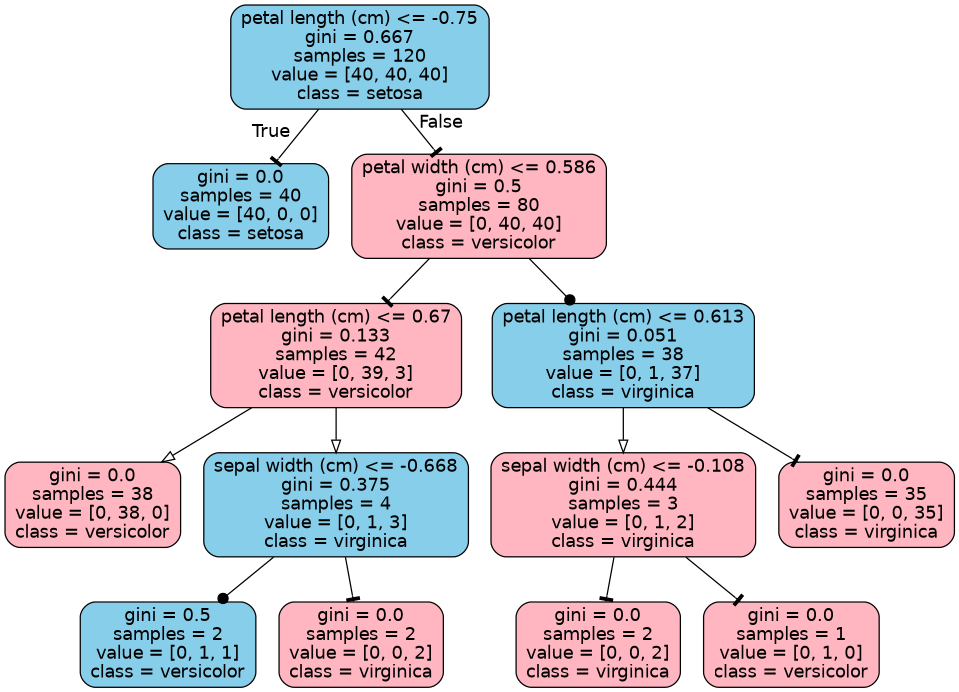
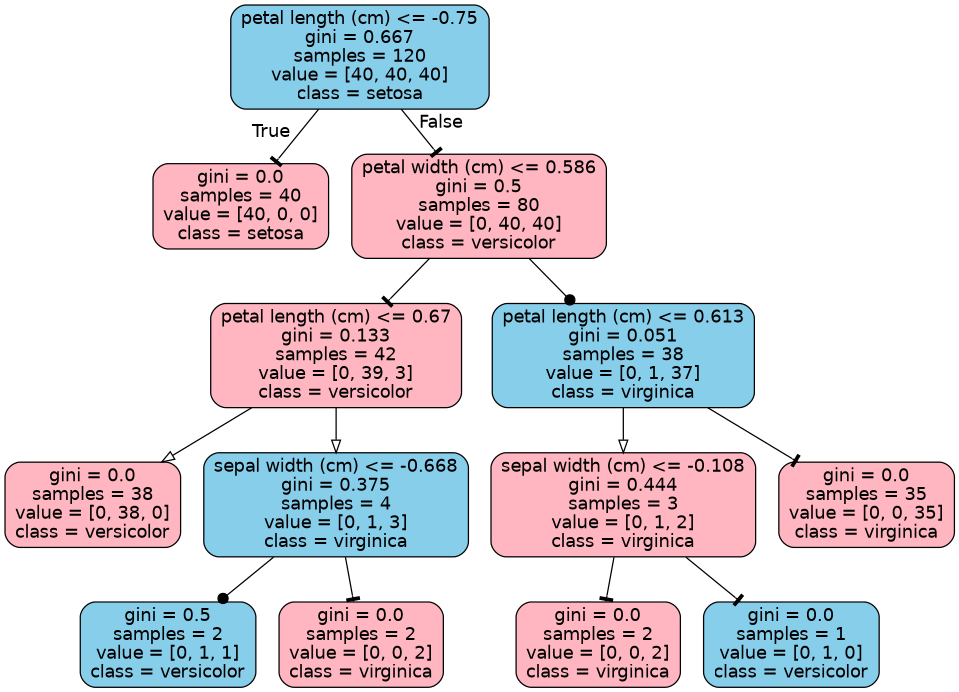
(241, 206) -> (241, 206)
(791, 645) -> (791, 645)
